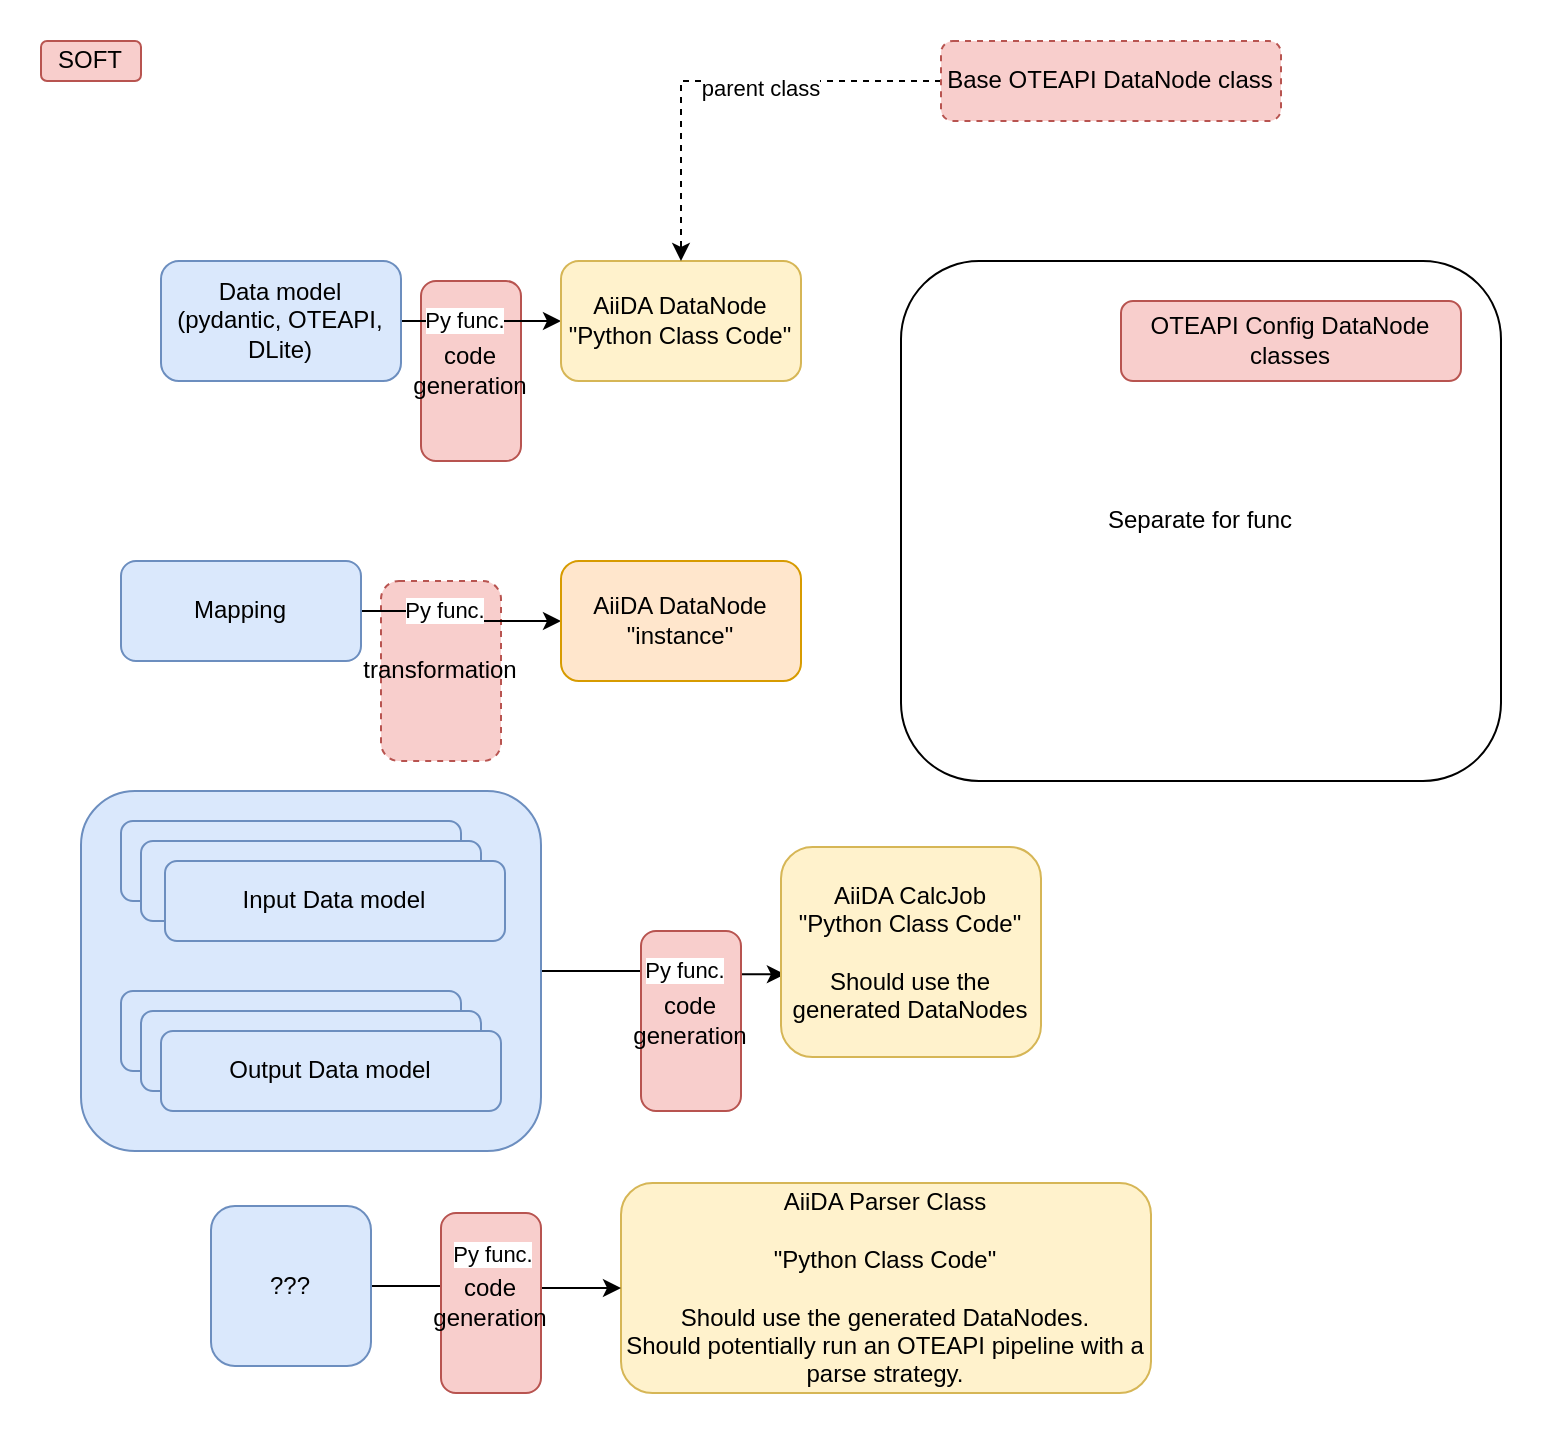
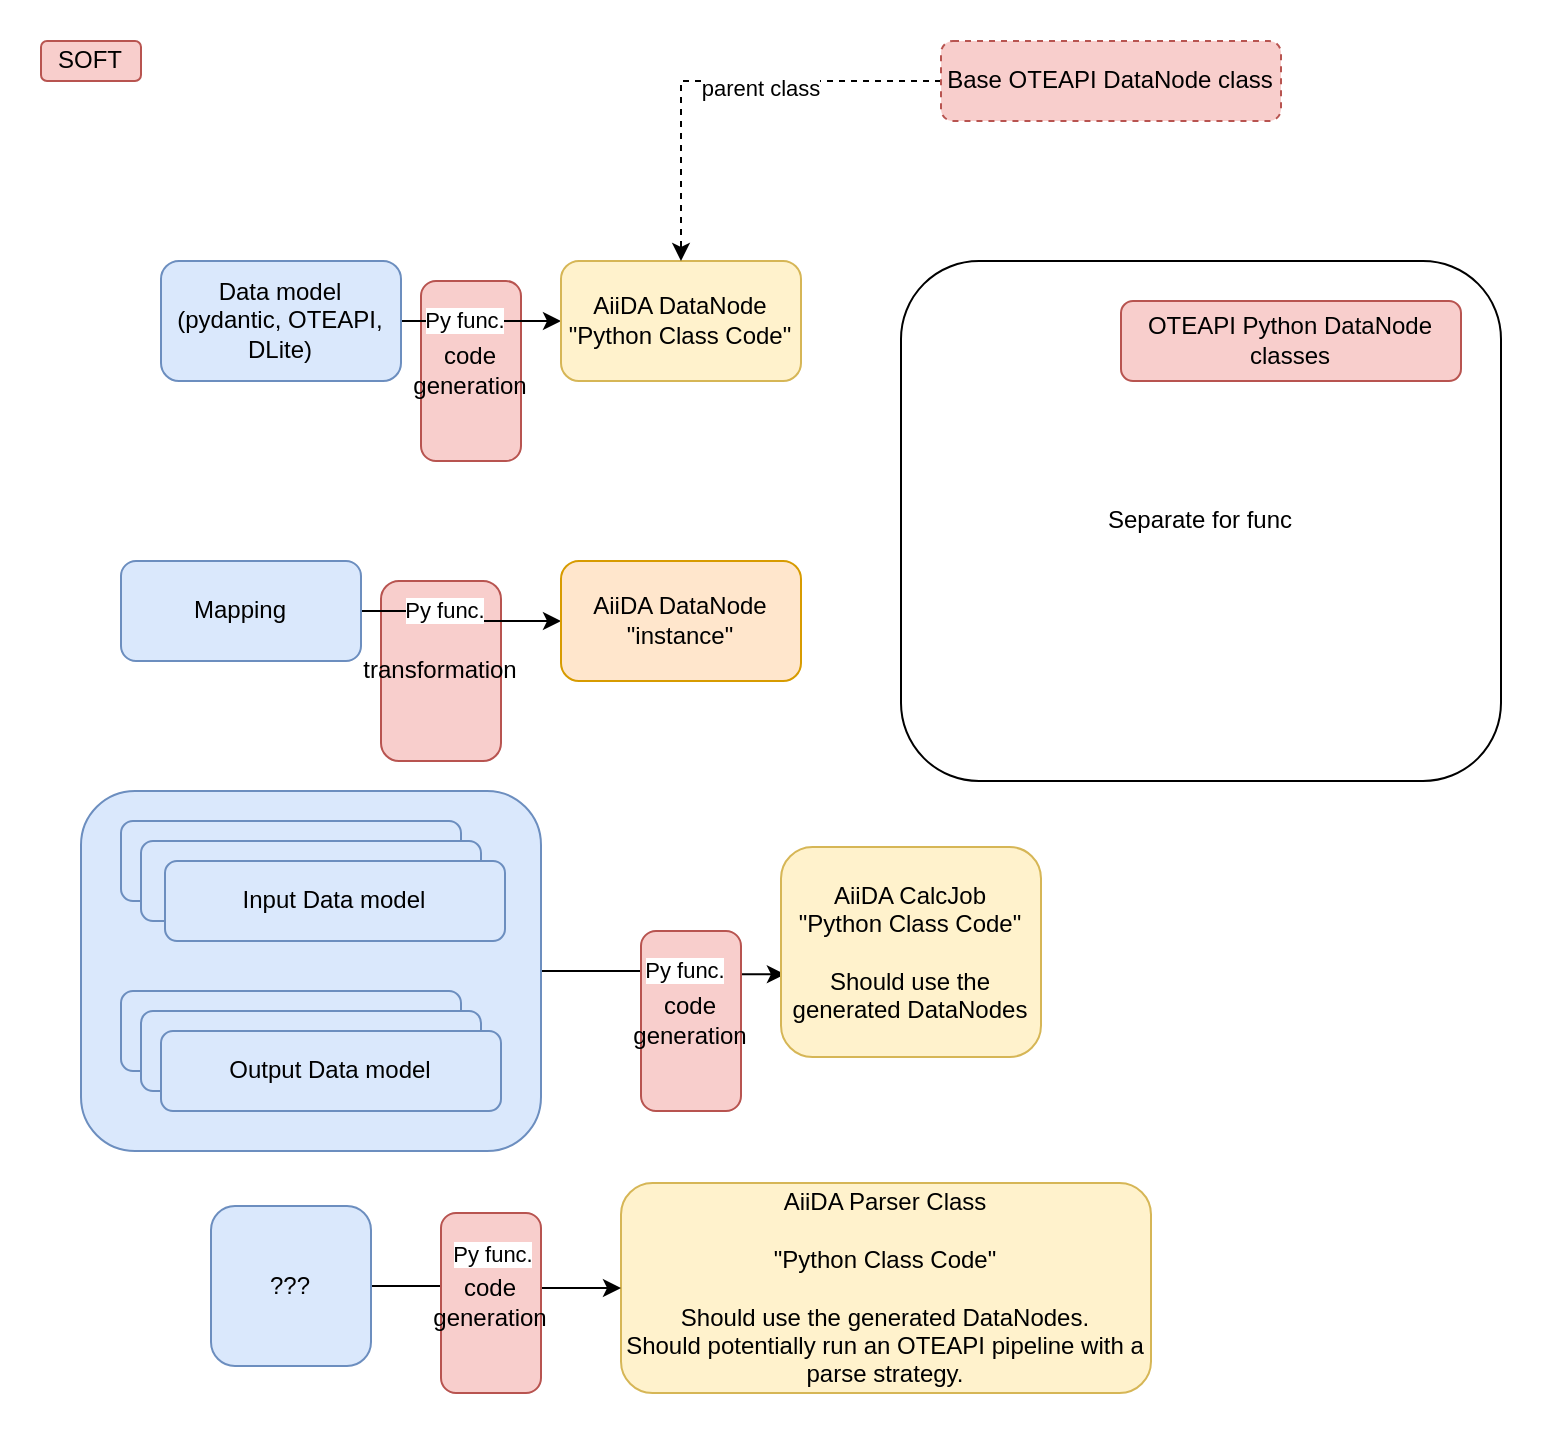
(1291, 341) -> (1291, 341)
(441, 671) -> (441, 671)
